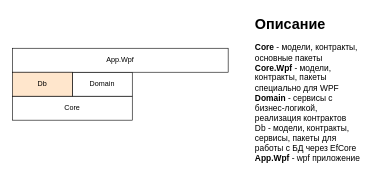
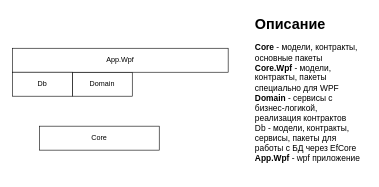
(42, 84) -> (42, 84)
(72, 108) -> (99, 138)
